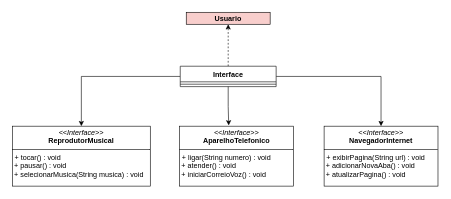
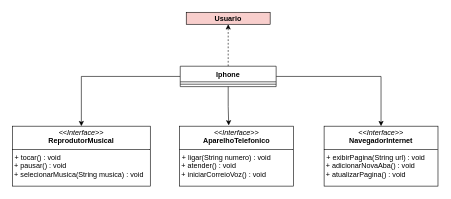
(228, 75) -> (228, 75)
